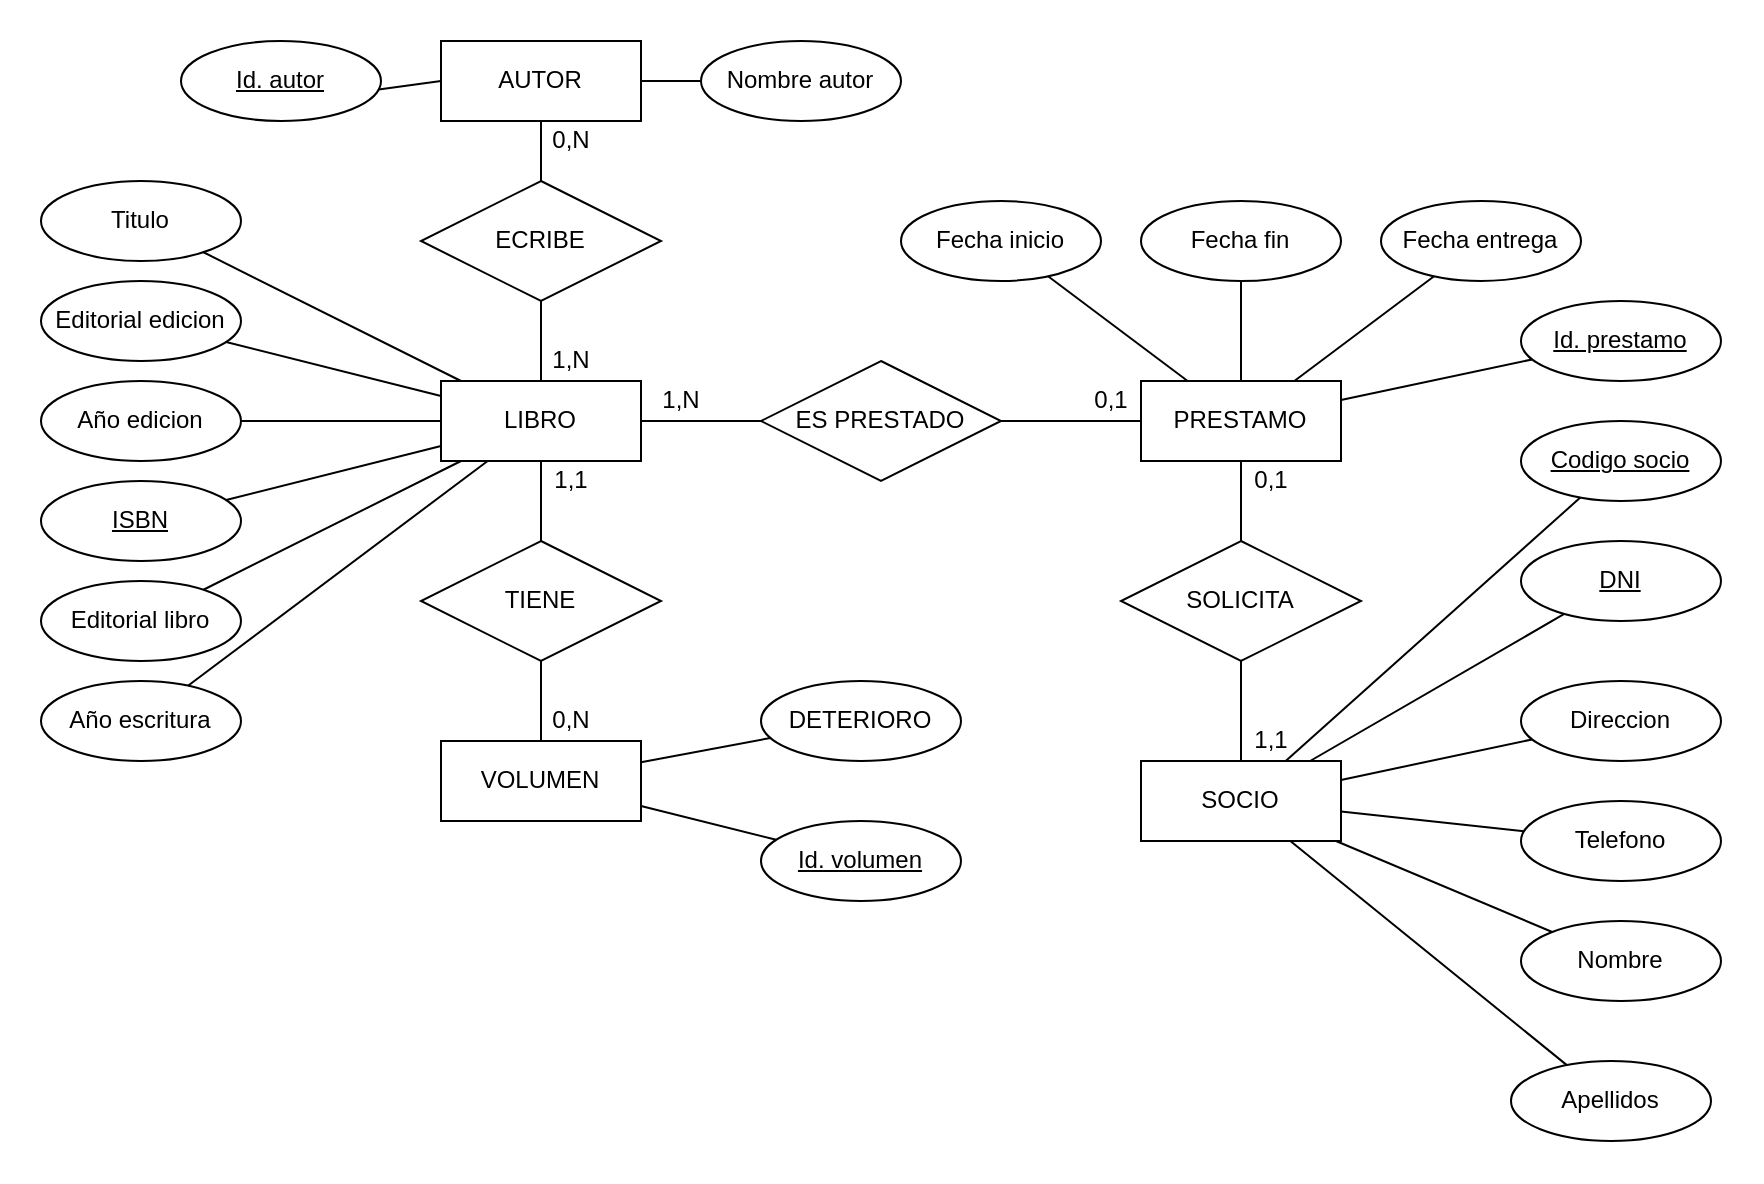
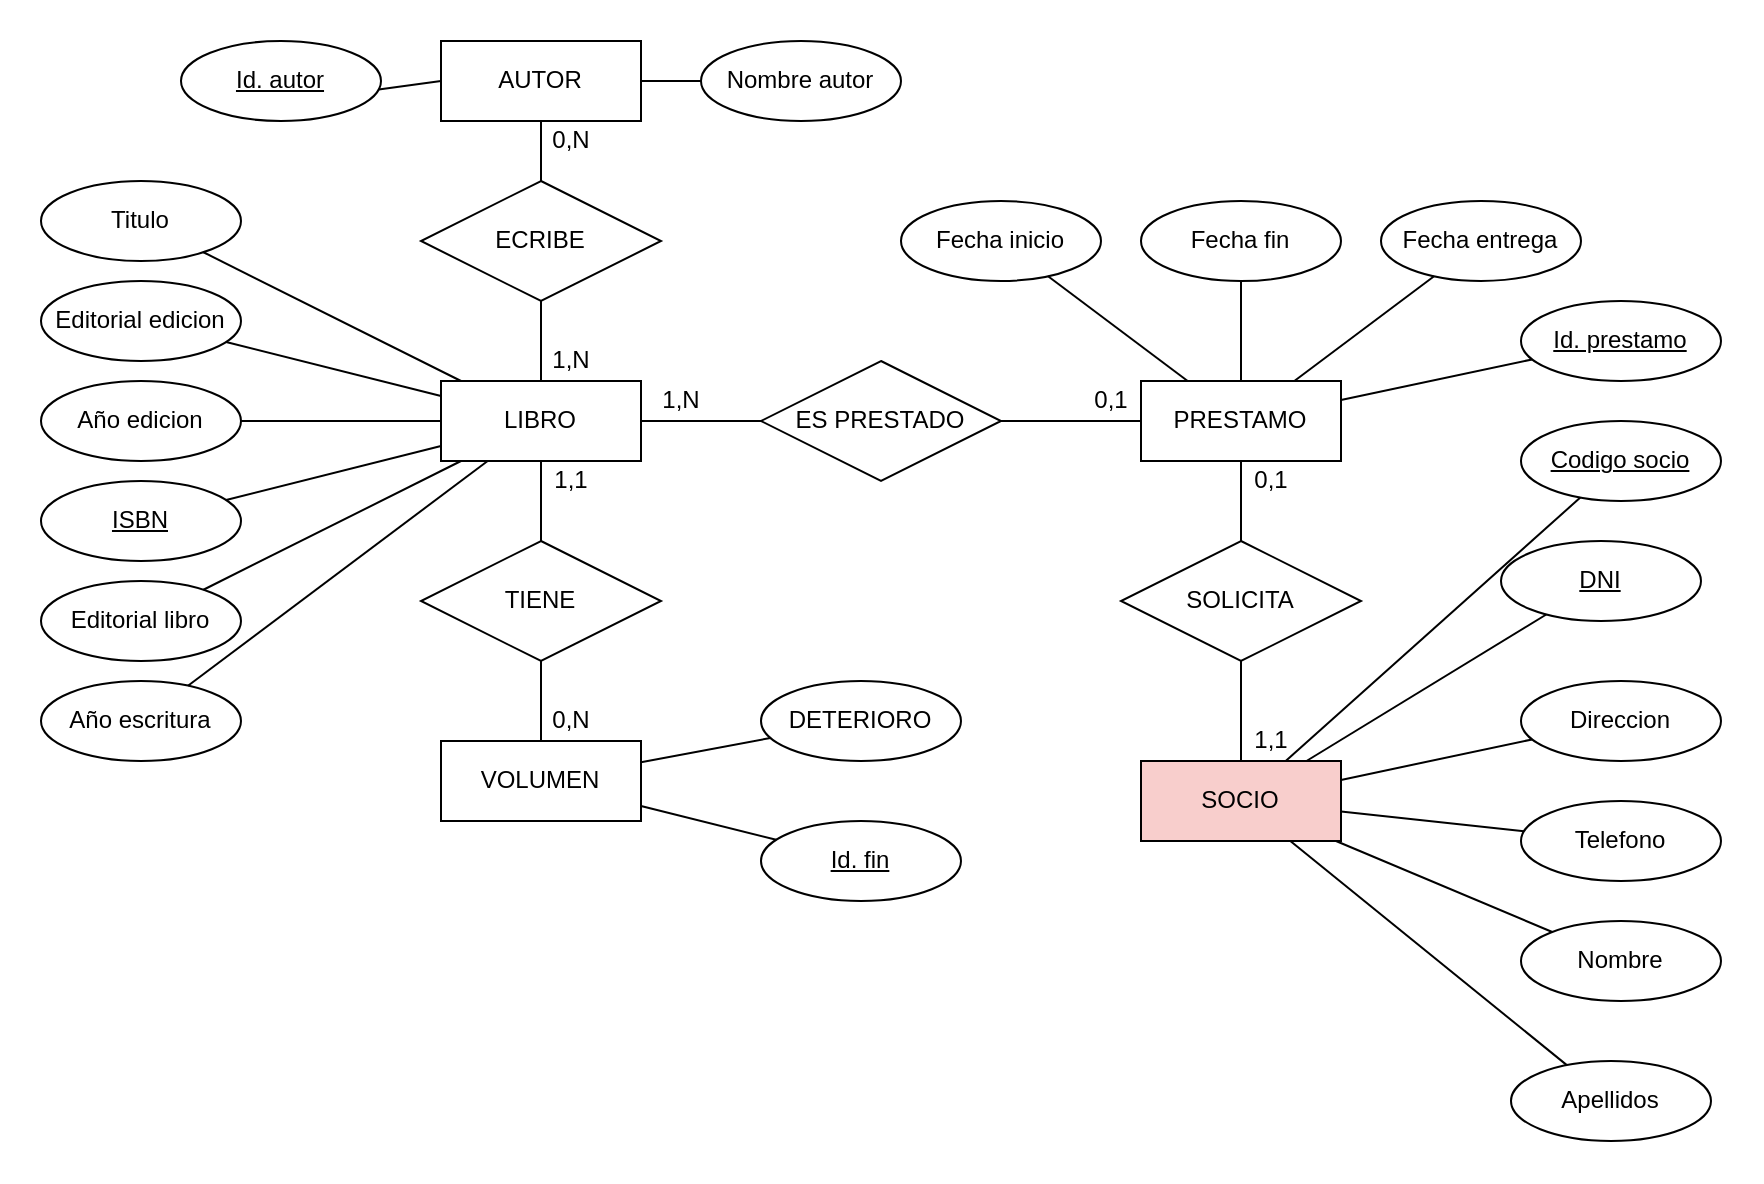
(1621, 581) -> (1601, 581)
(1241, 801) -> (1241, 801)
(861, 861) -> (861, 861)
